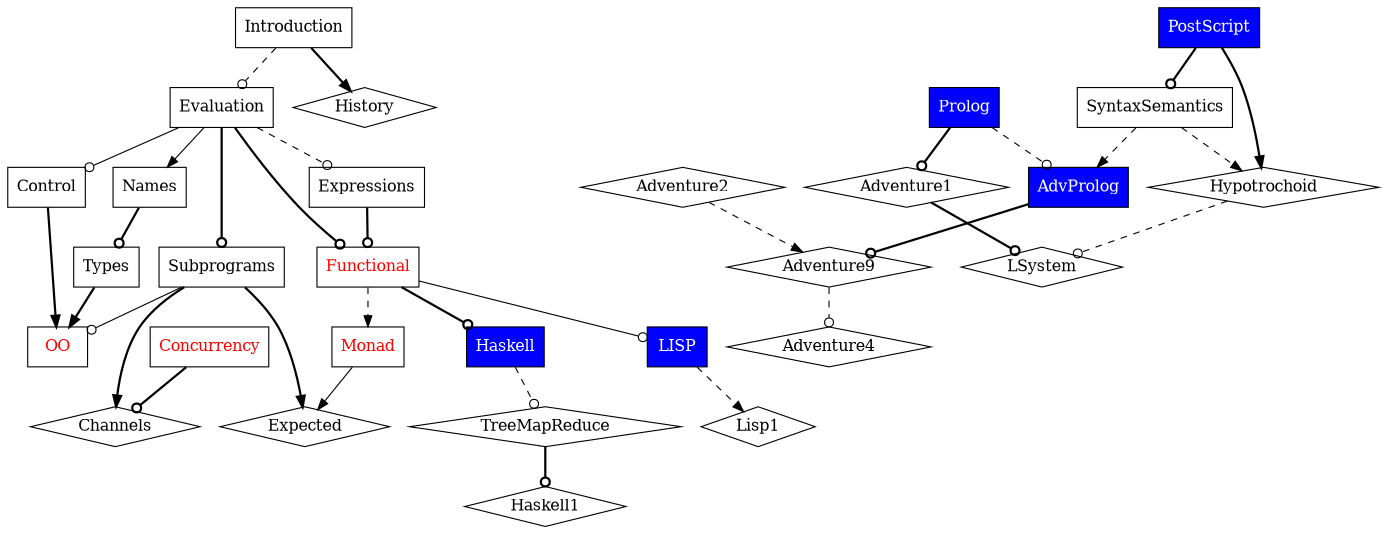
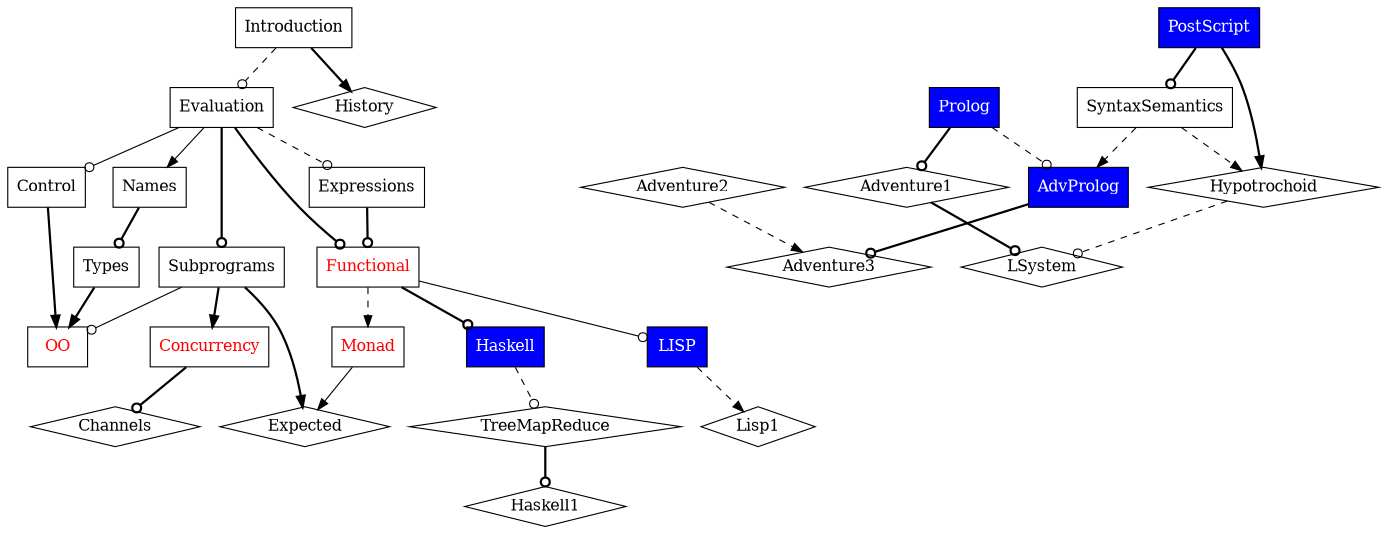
(829, 267) -> (829, 267)
(136, 332) -> (216, 302)
(829, 347) -> none
